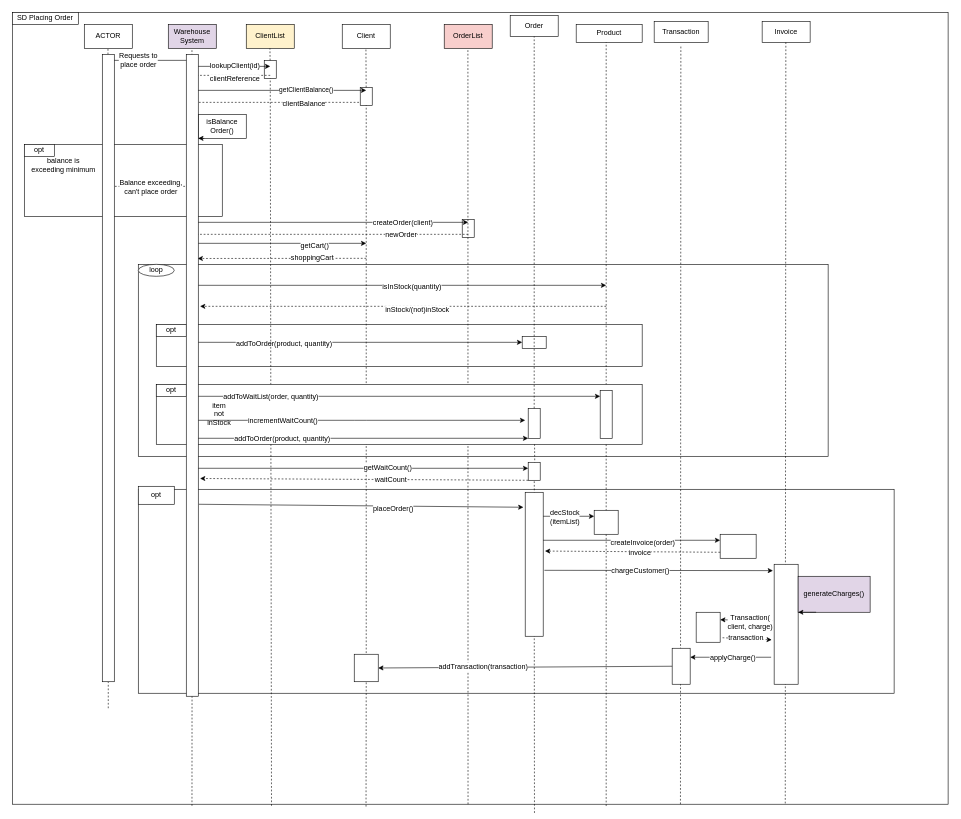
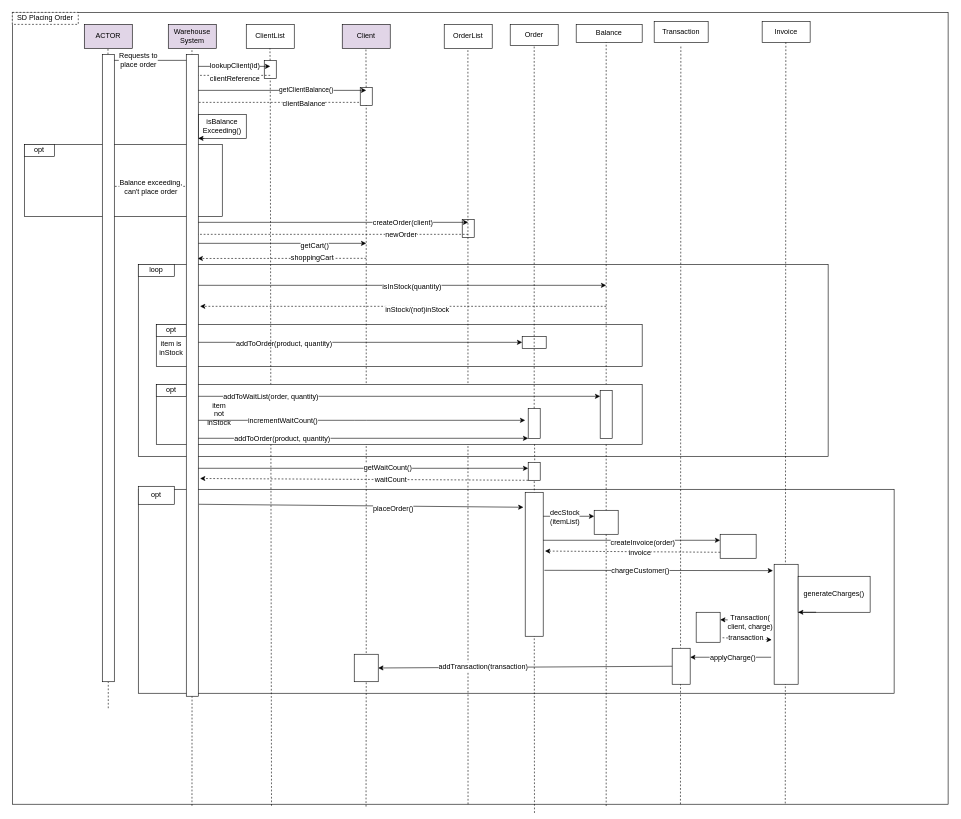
(45, 18) -> (45, 18)
(534, 26) -> (534, 35)
(609, 33) -> (609, 33)
(108, 36) -> (108, 36)
(270, 36) -> (270, 36)
(366, 36) -> (366, 36)
(468, 36) -> (468, 36)
(222, 126) -> (222, 126)
(63, 165) -> none
(156, 270) -> (156, 270)
none -> (171, 348)
(834, 594) -> (834, 594)
